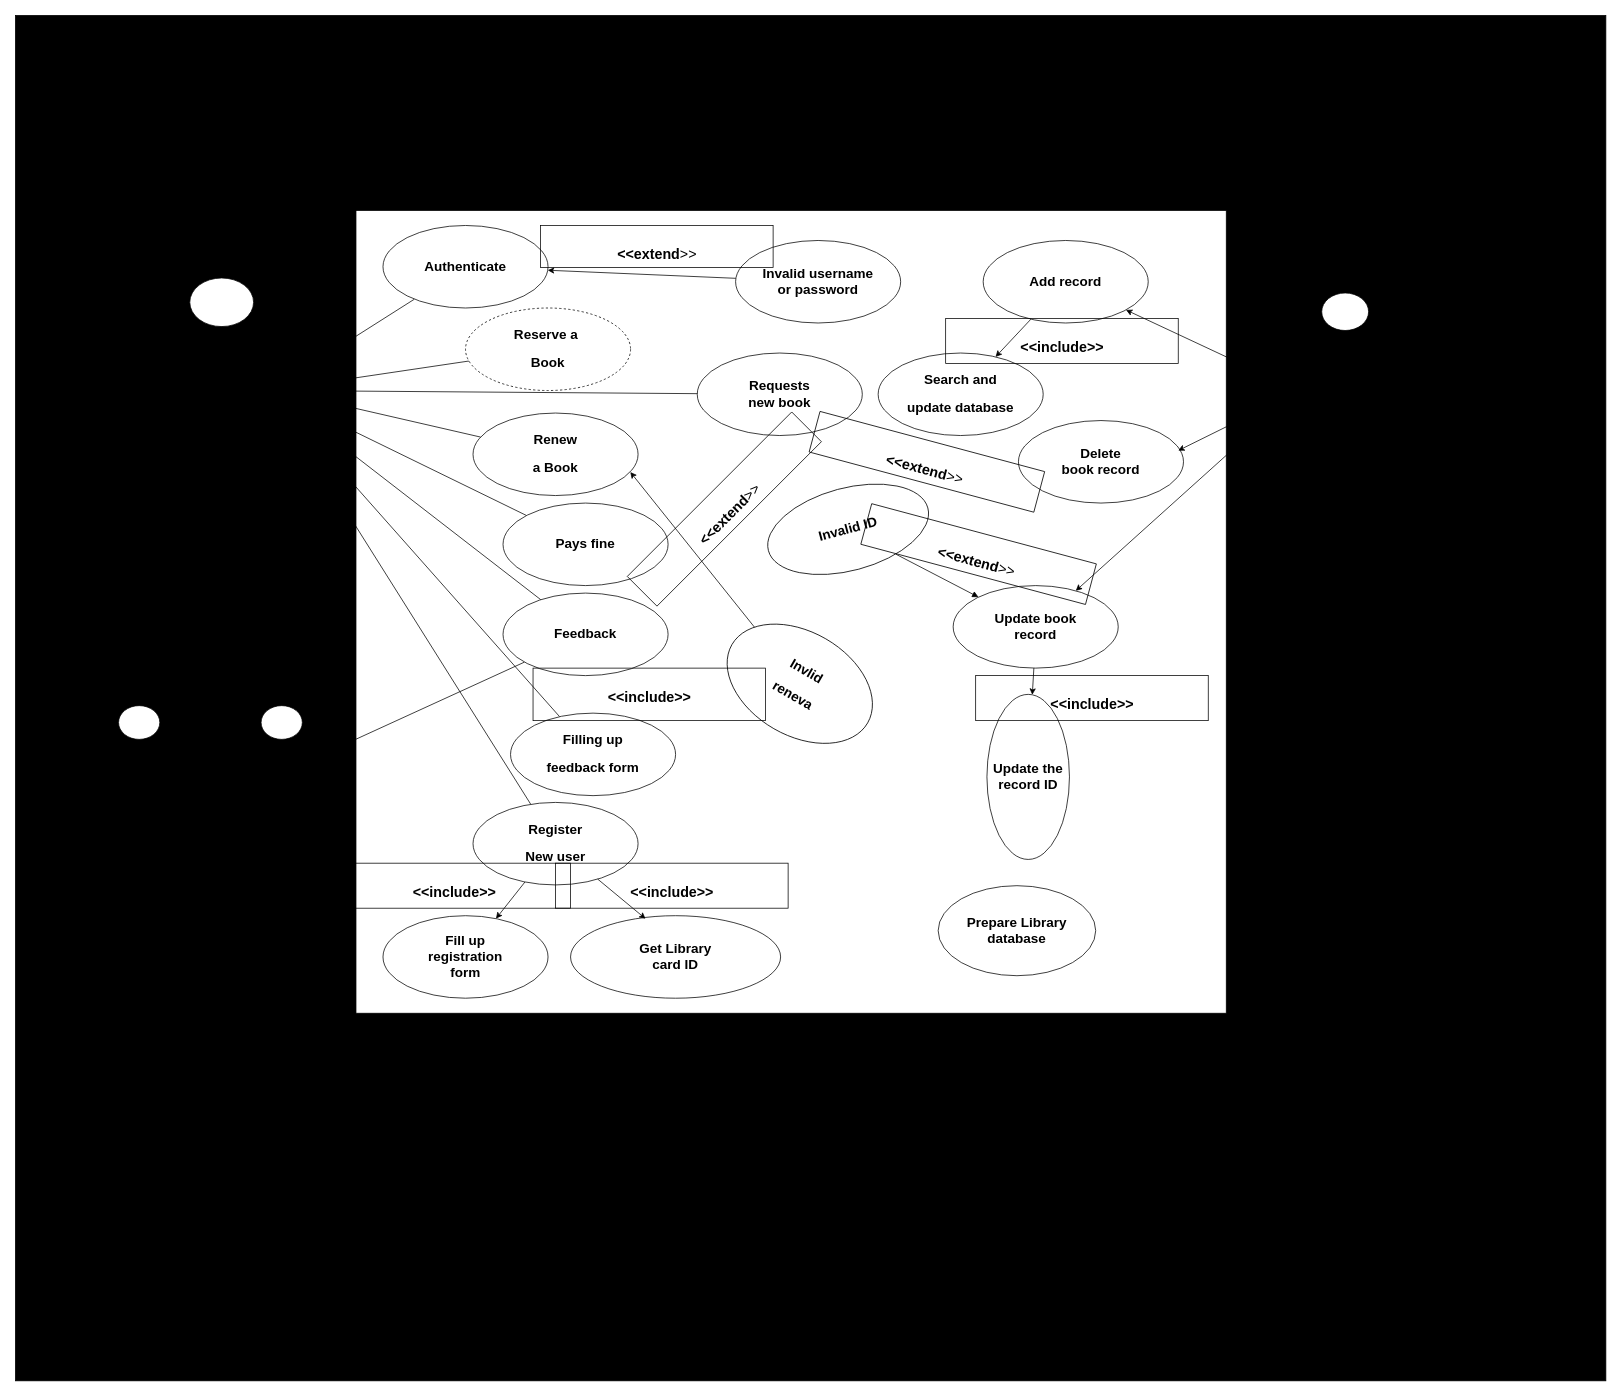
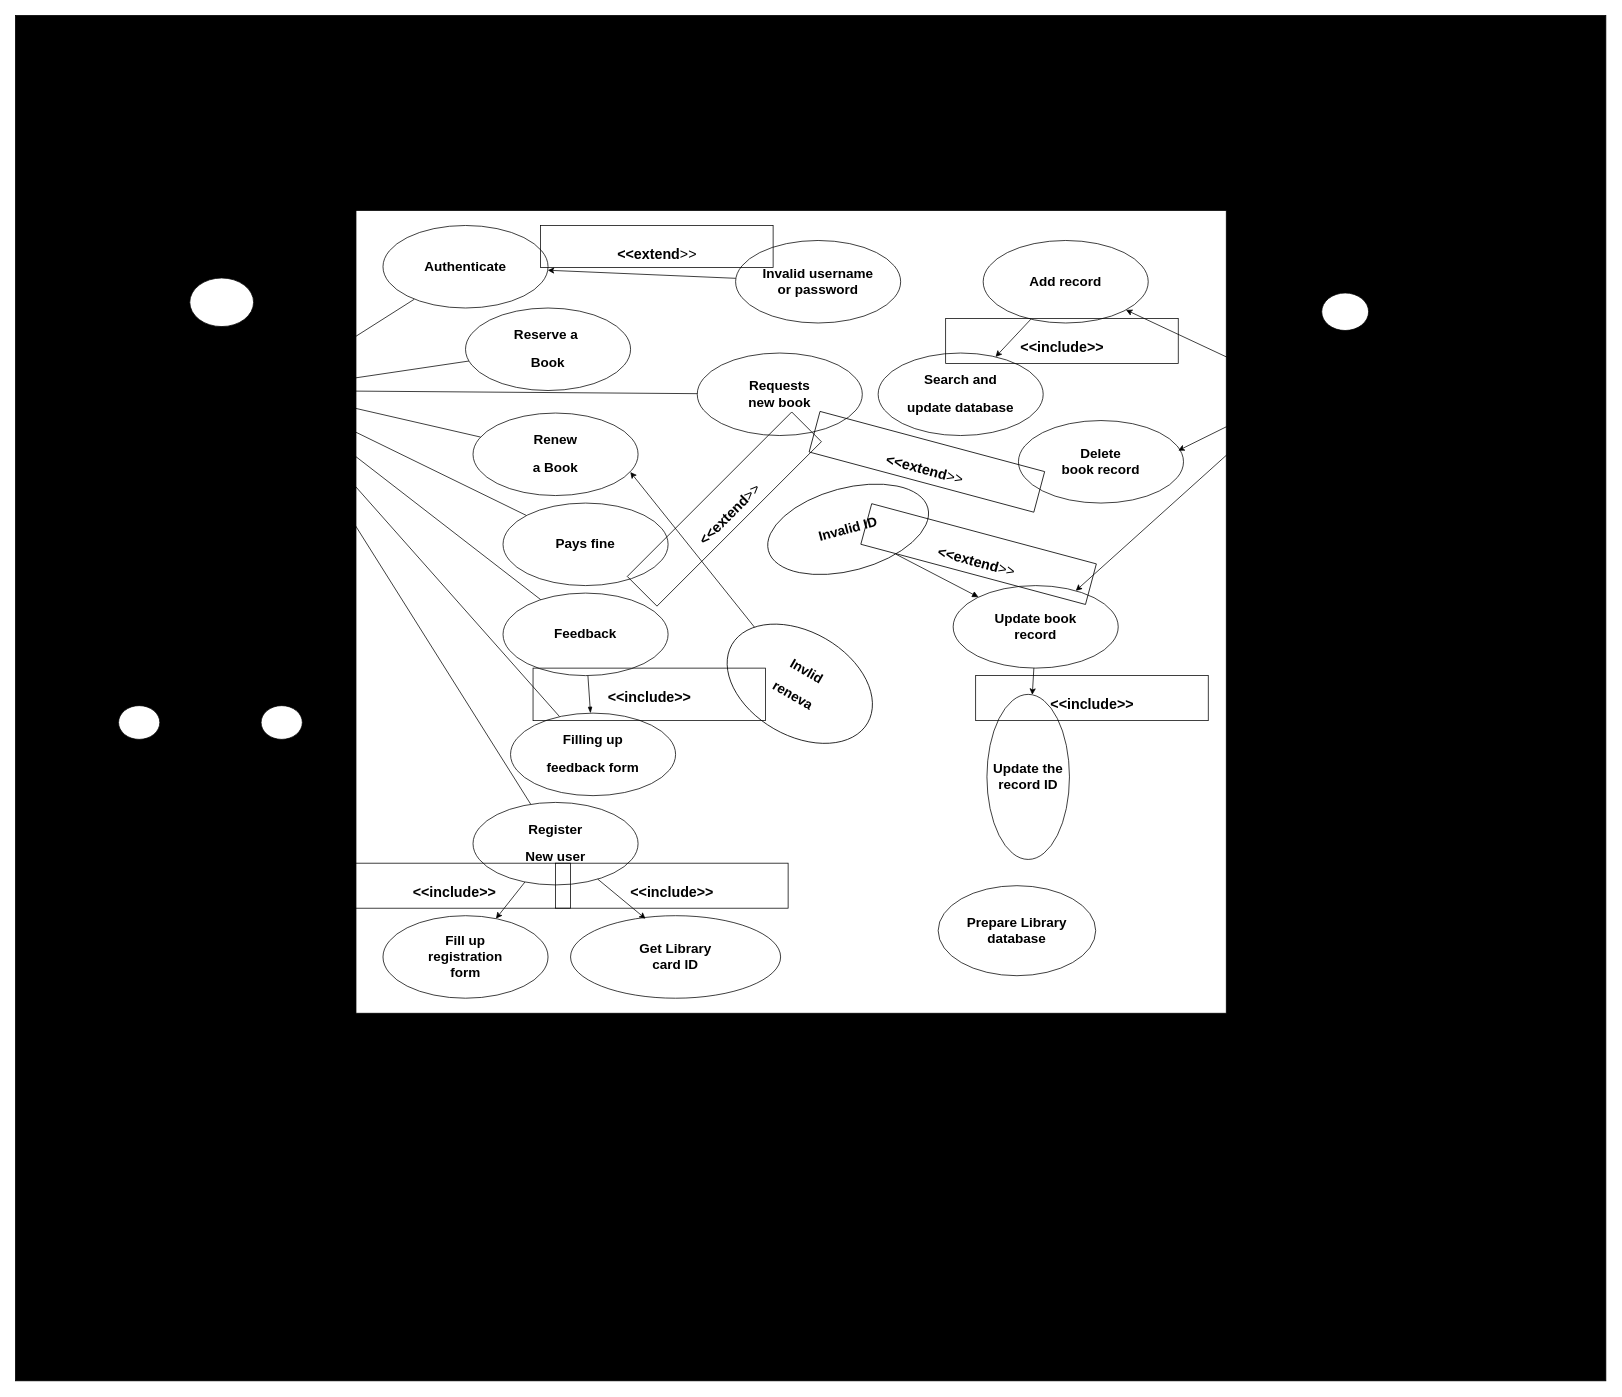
(548, 349) -> (548, 349)
(440, 701) -> (589, 692)
